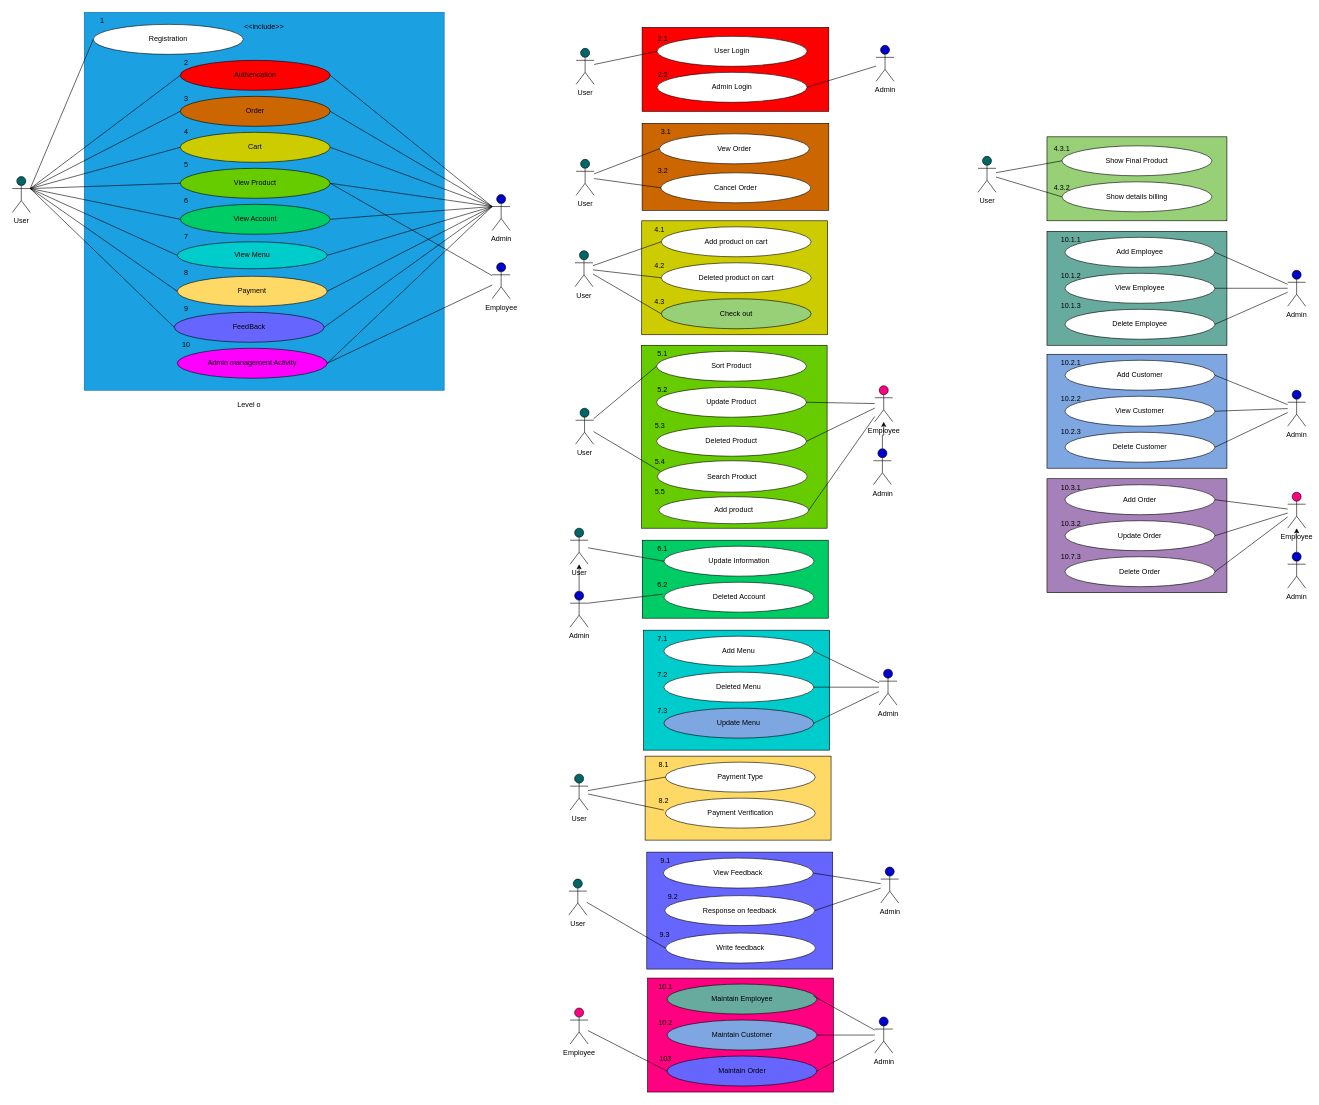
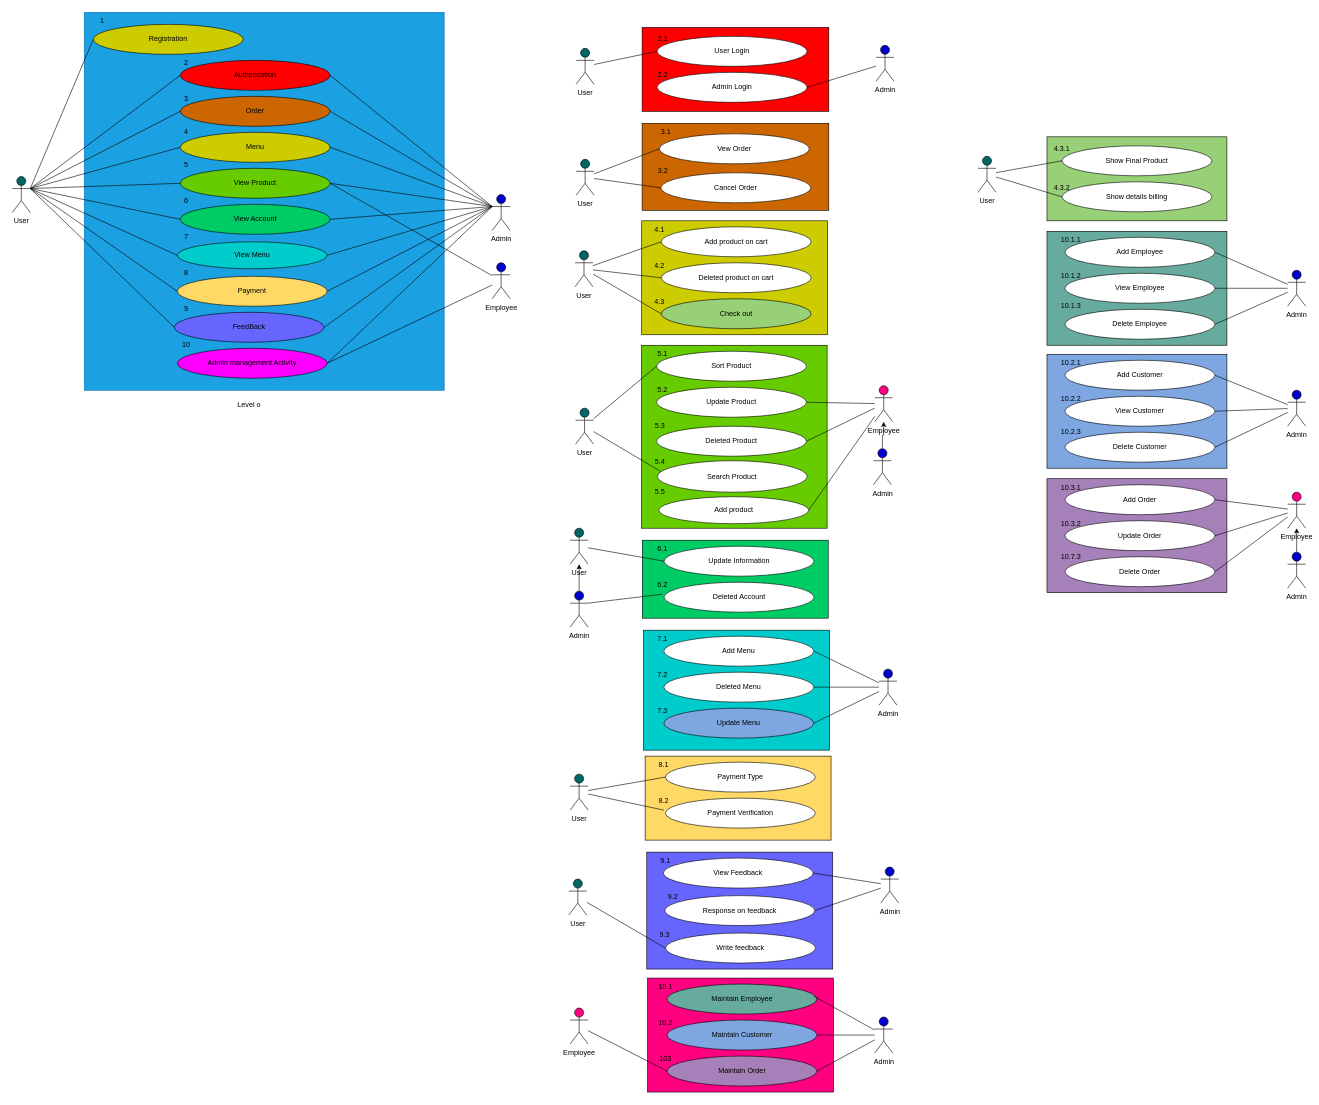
(264, 27) -> none
(168, 39) -> (168, 39)
(255, 147) -> (255, 147)
(742, 1071) -> (742, 1071)
